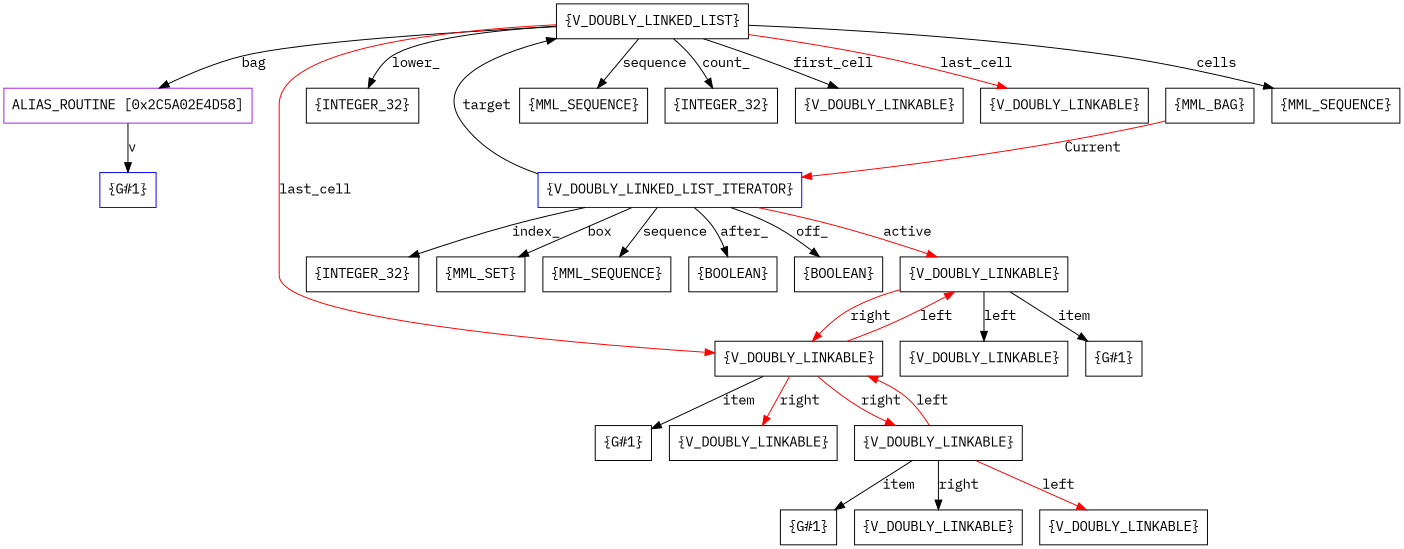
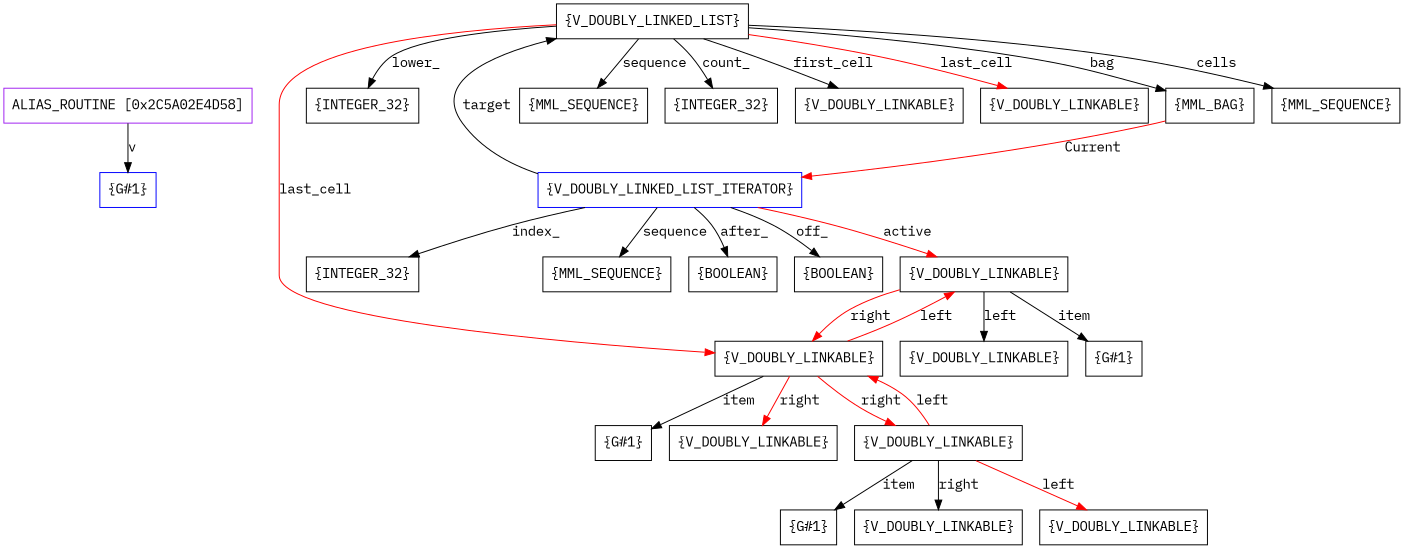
(359, 40) -> (954, 47)
(481, 274) -> none
